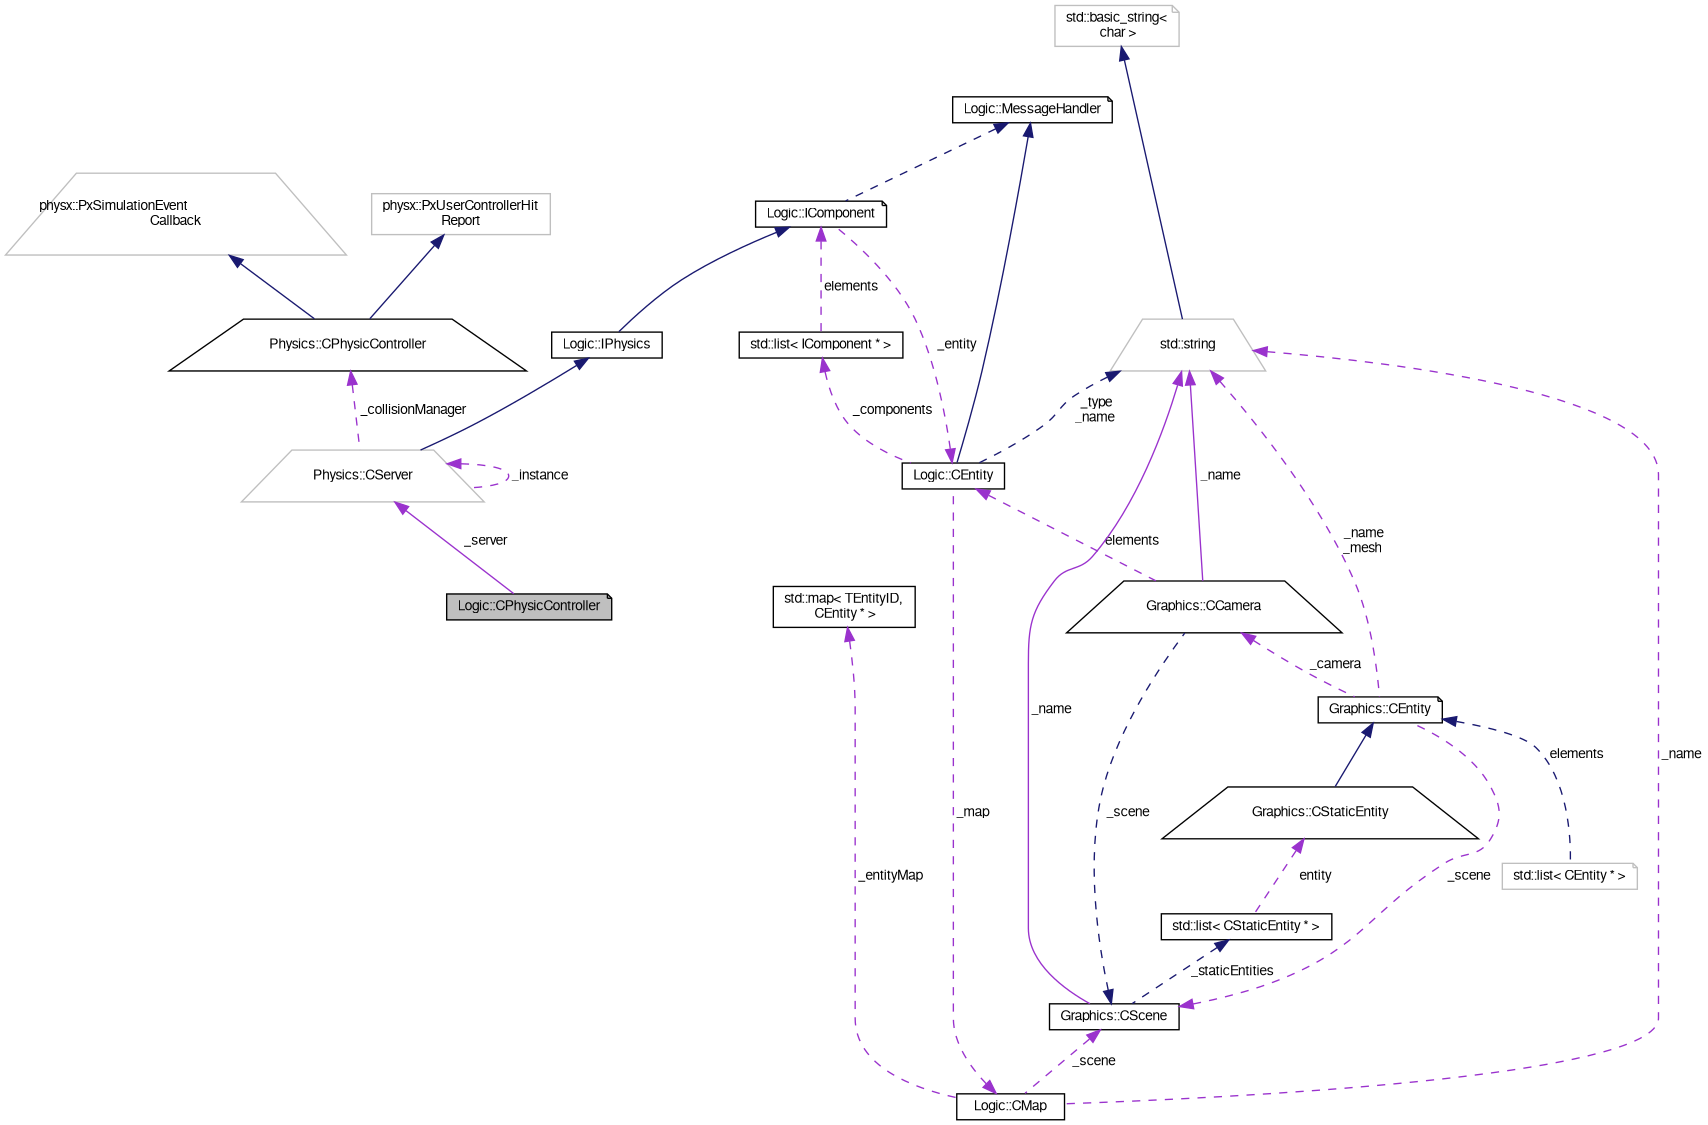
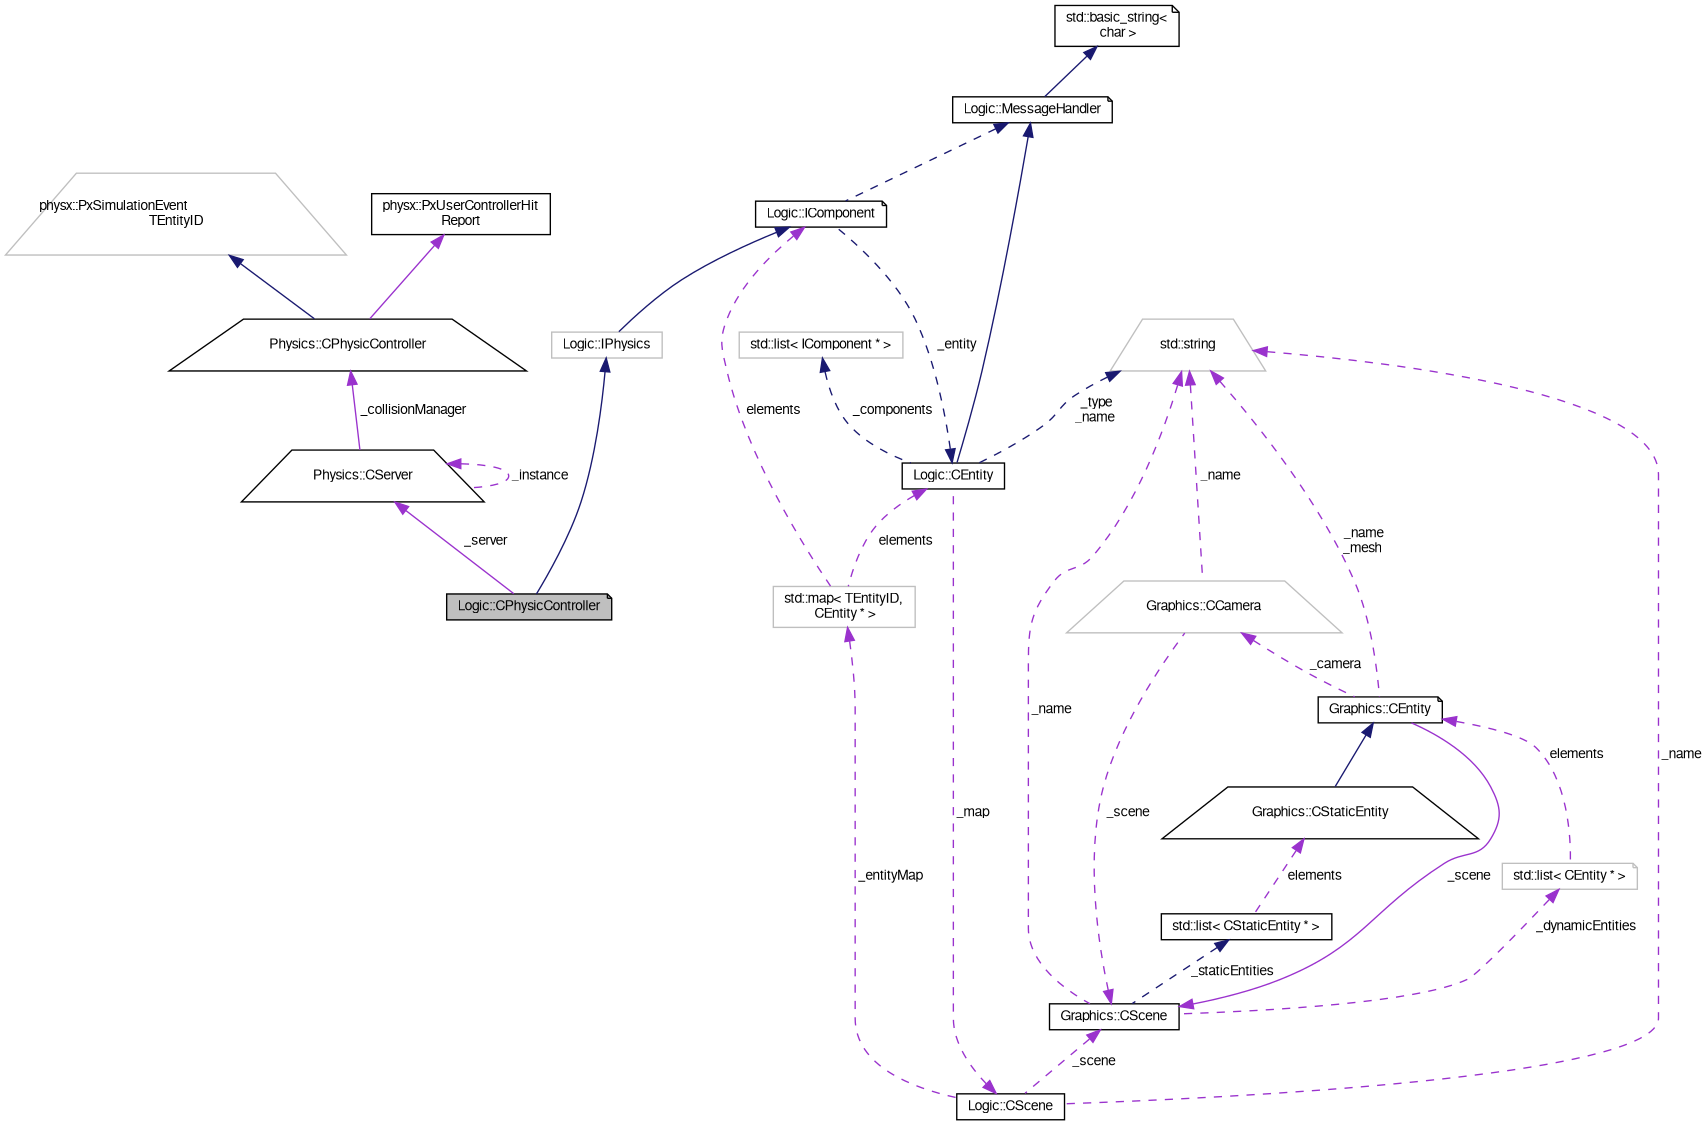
(1117, 26) -> (1117, 26)
(1153, 190) -> (1066, 76)
(176, 214) -> (176, 214)
(461, 214) -> (461, 214)
(402, 282) -> (402, 282)
(821, 287) -> (738, 409)
(918, 325) -> (918, 325)
(607, 345) -> (607, 345)
(821, 345) -> (821, 345)
(500, 410) -> (585, 487)
(356, 417) -> (356, 417)
(854, 430) -> (854, 430)
(363, 476) -> (363, 476)
(1197, 483) -> (1197, 483)
(1072, 538) -> (871, 533)
(844, 607) -> (844, 607)
(1204, 607) -> (1204, 607)
(1028, 683) -> (1028, 683)
(1548, 763) -> (1548, 763)
(1100, 802) -> (1100, 802)
(1314, 876) -> (1314, 876)
(1412, 887) -> (1412, 887)
none -> (1381, 999)
(1011, 1107) -> (1011, 1107)
